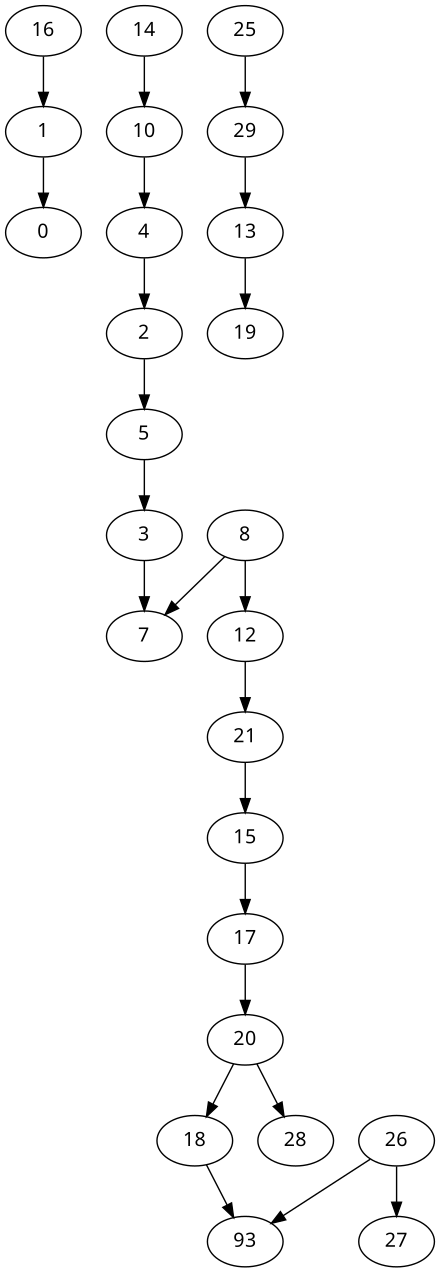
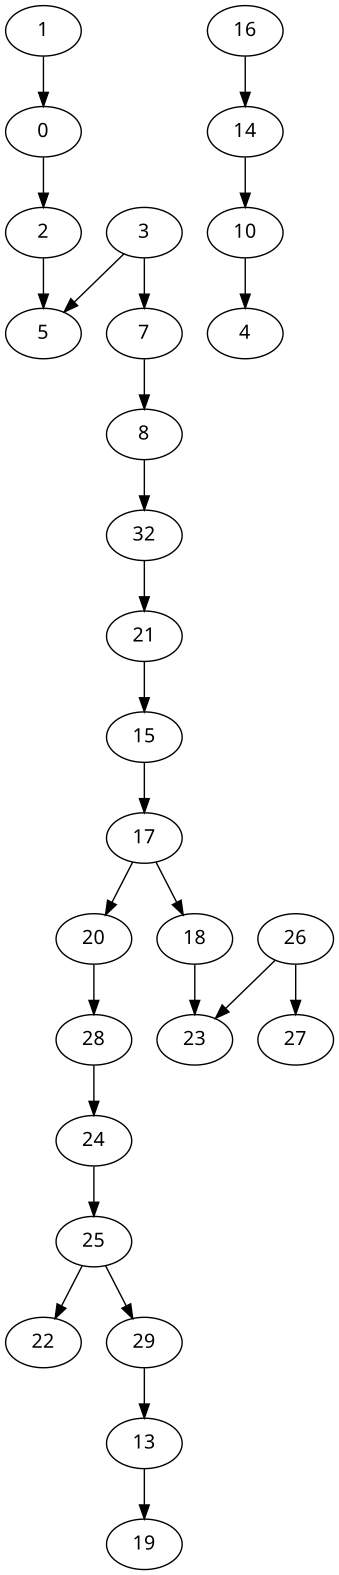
(43, 74) -> (245, 74)
(144, 276) -> (43, 175)
(144, 478) -> (99, 278)
(200, 581) -> (144, 377)
(245, 636) -> (144, 535)
(223, 1084) -> (166, 882)
none -> (94, 1141)
(245, 1242) -> (195, 1040)
none -> (43, 1343)
